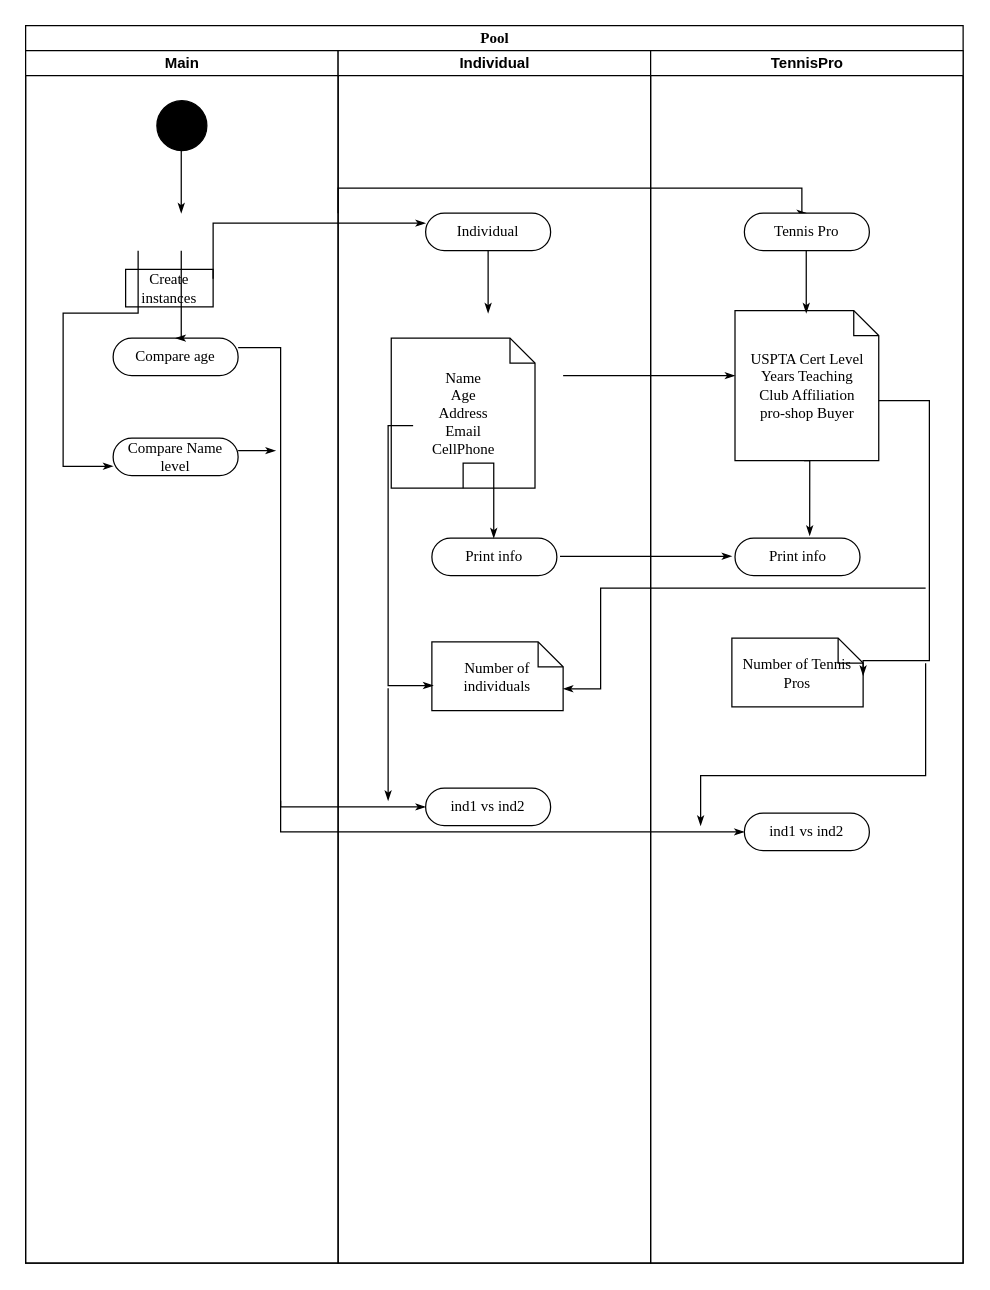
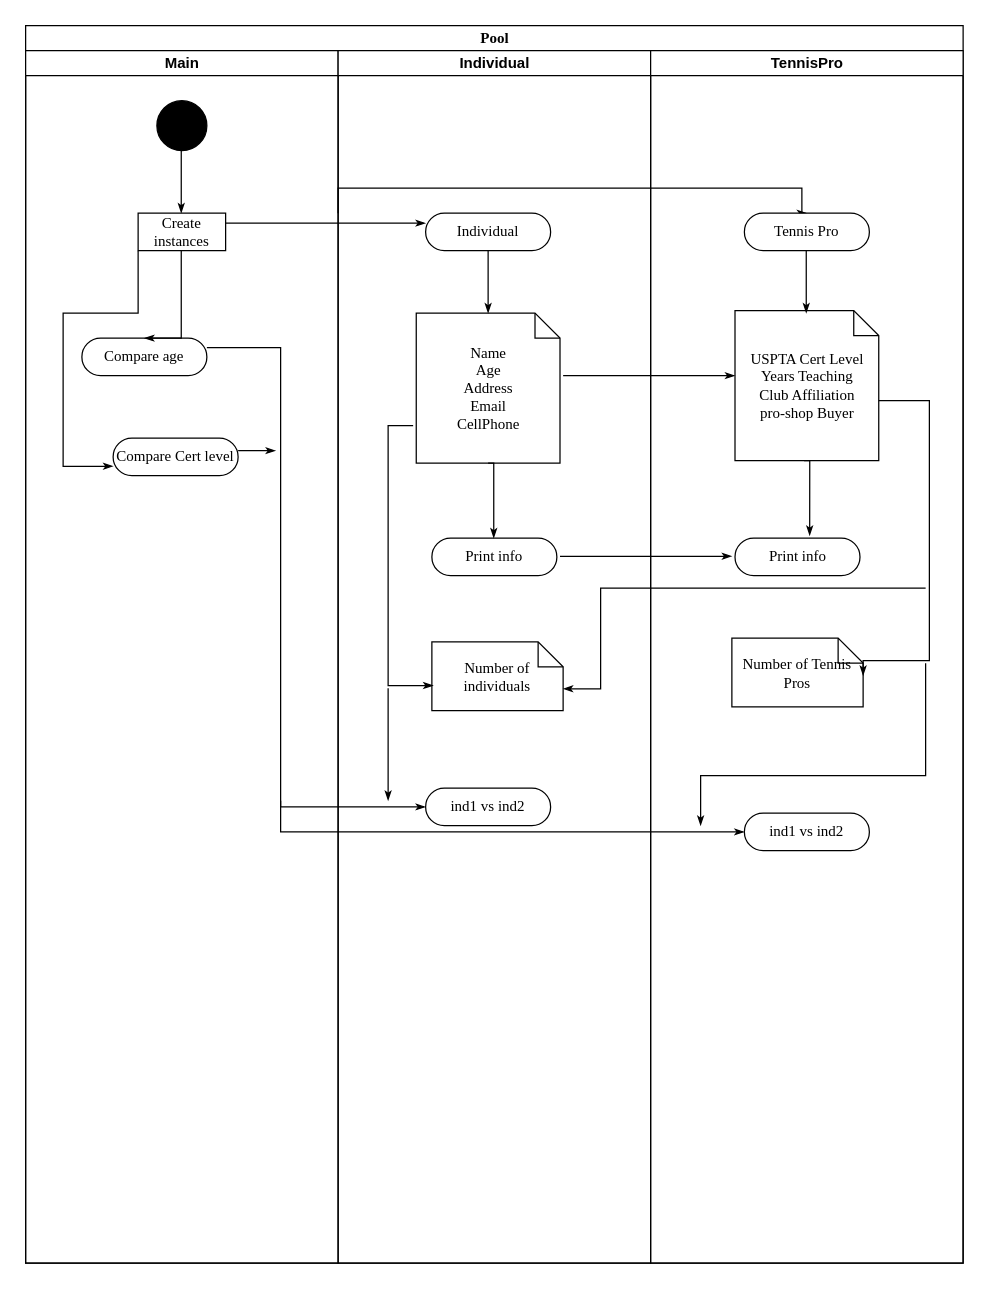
(169, 288) -> (182, 232)
(176, 357) -> (144, 357)
(463, 413) -> (488, 388)
(176, 457) -> (176, 457)
